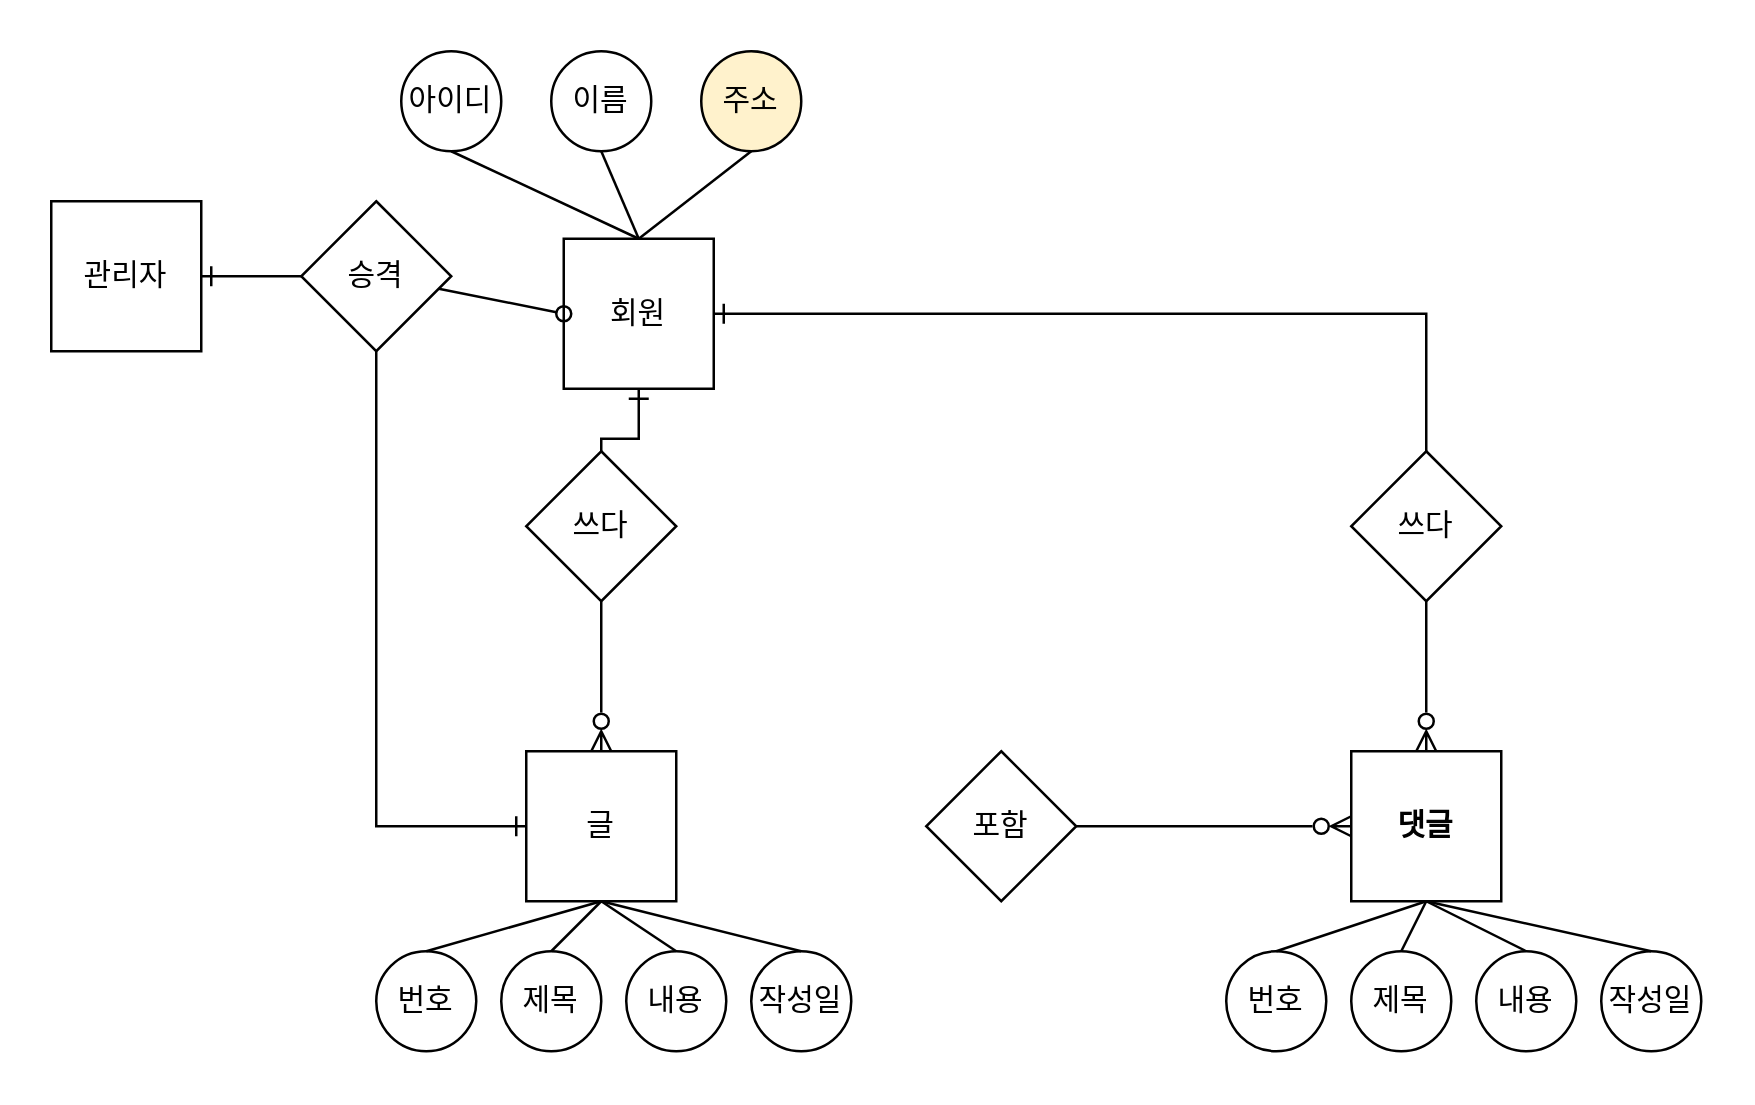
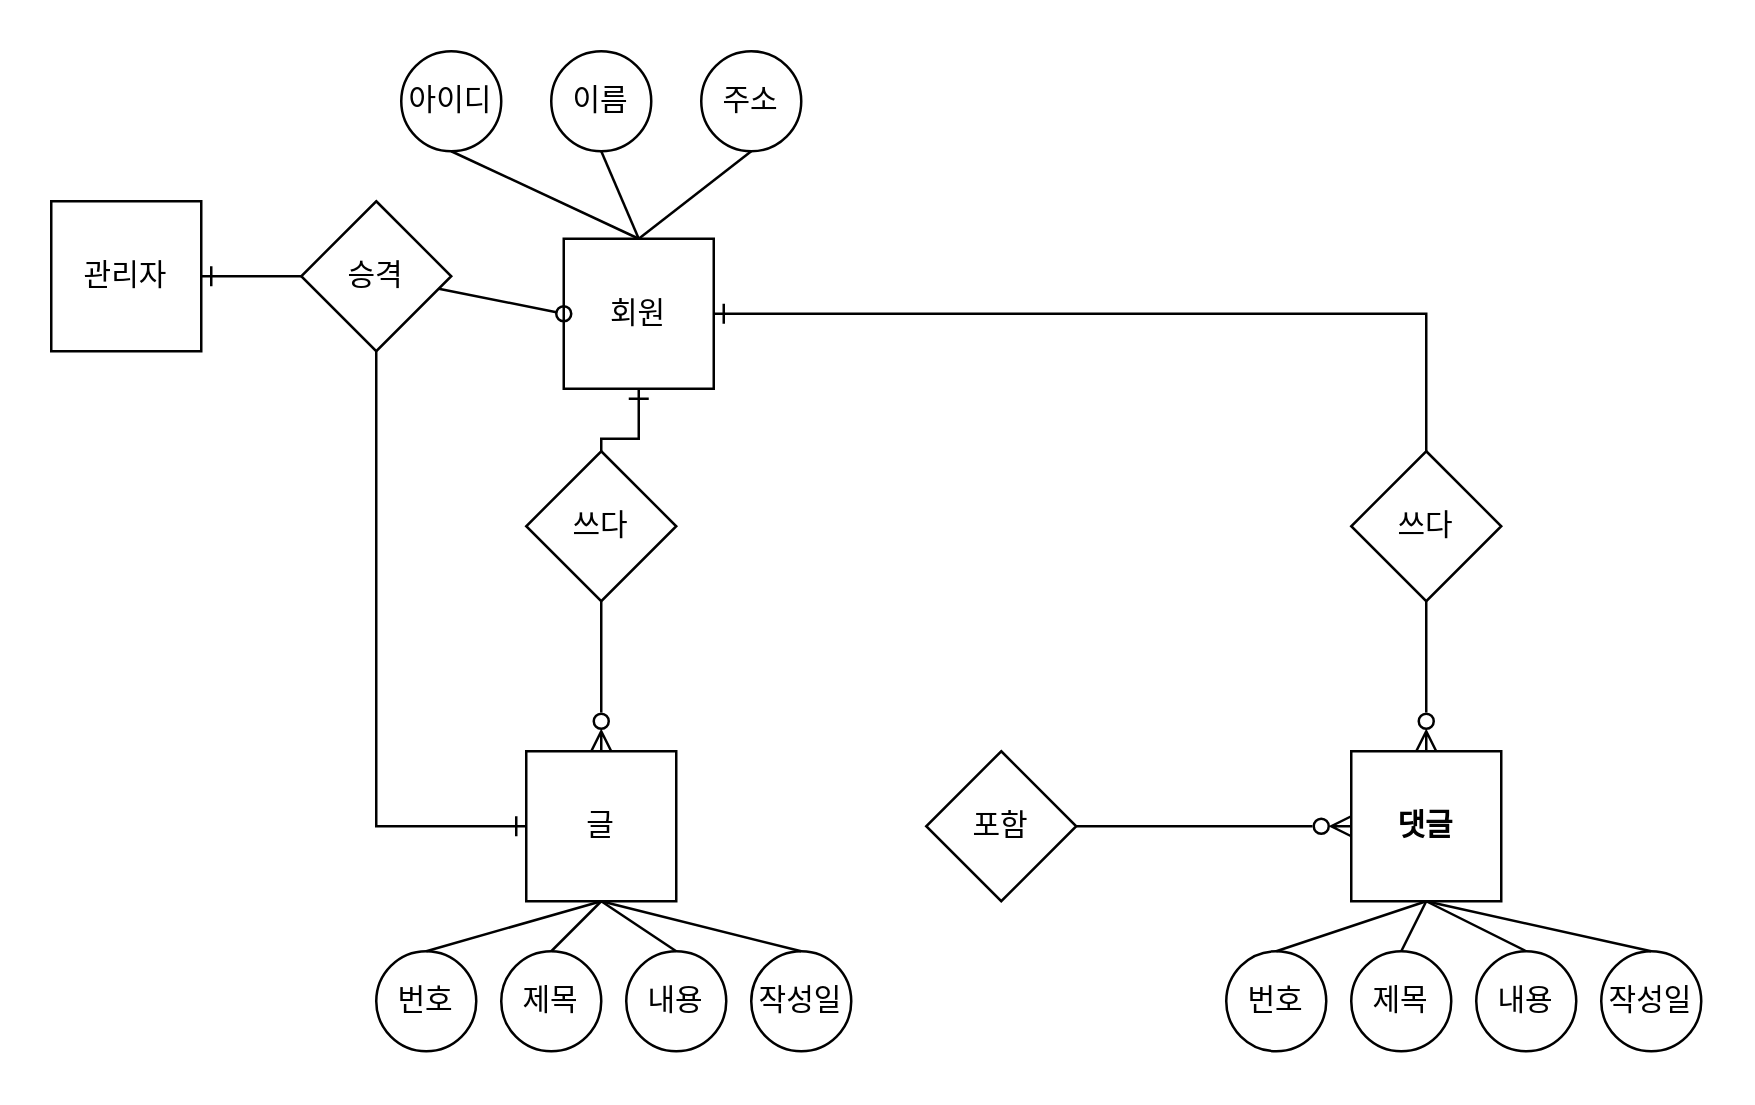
(751, 101) -> (751, 101)
